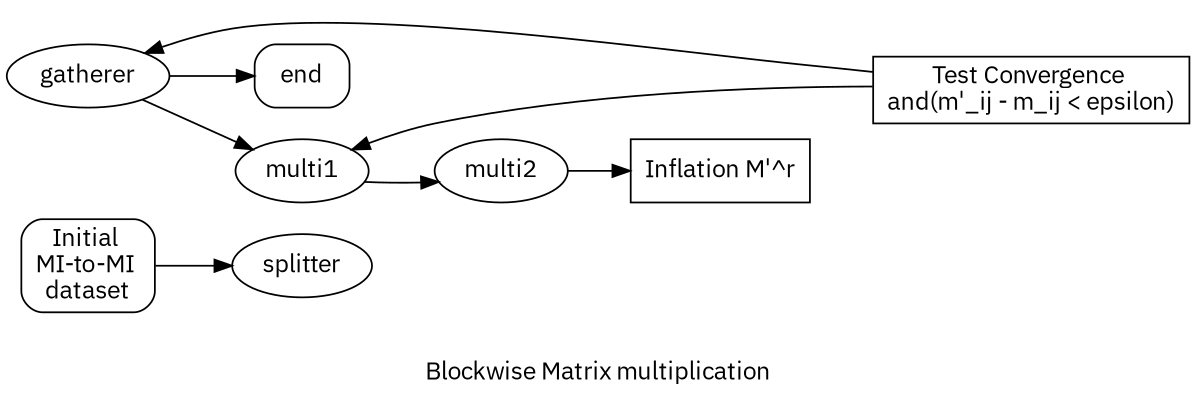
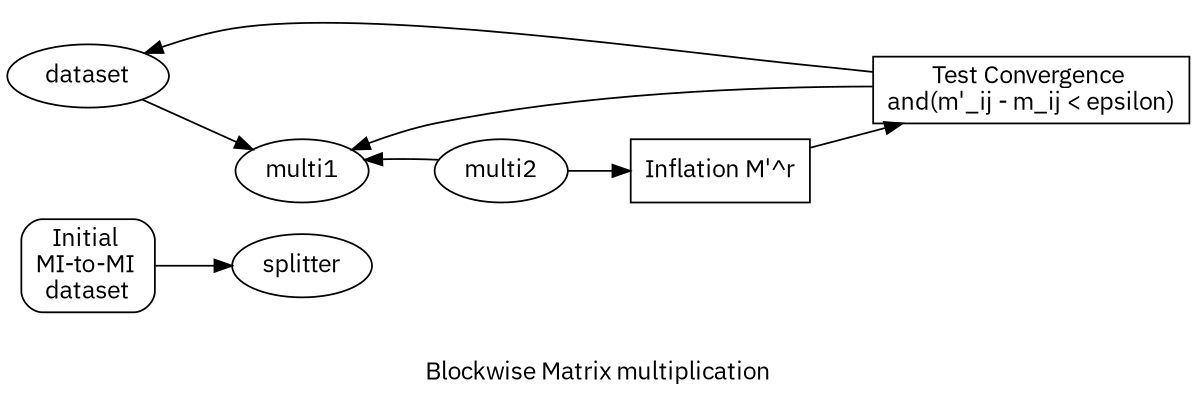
(88, 76) -> (88, 76)
(302, 76) -> none
none -> (848, 138)
(393, 183) -> (410, 159)
